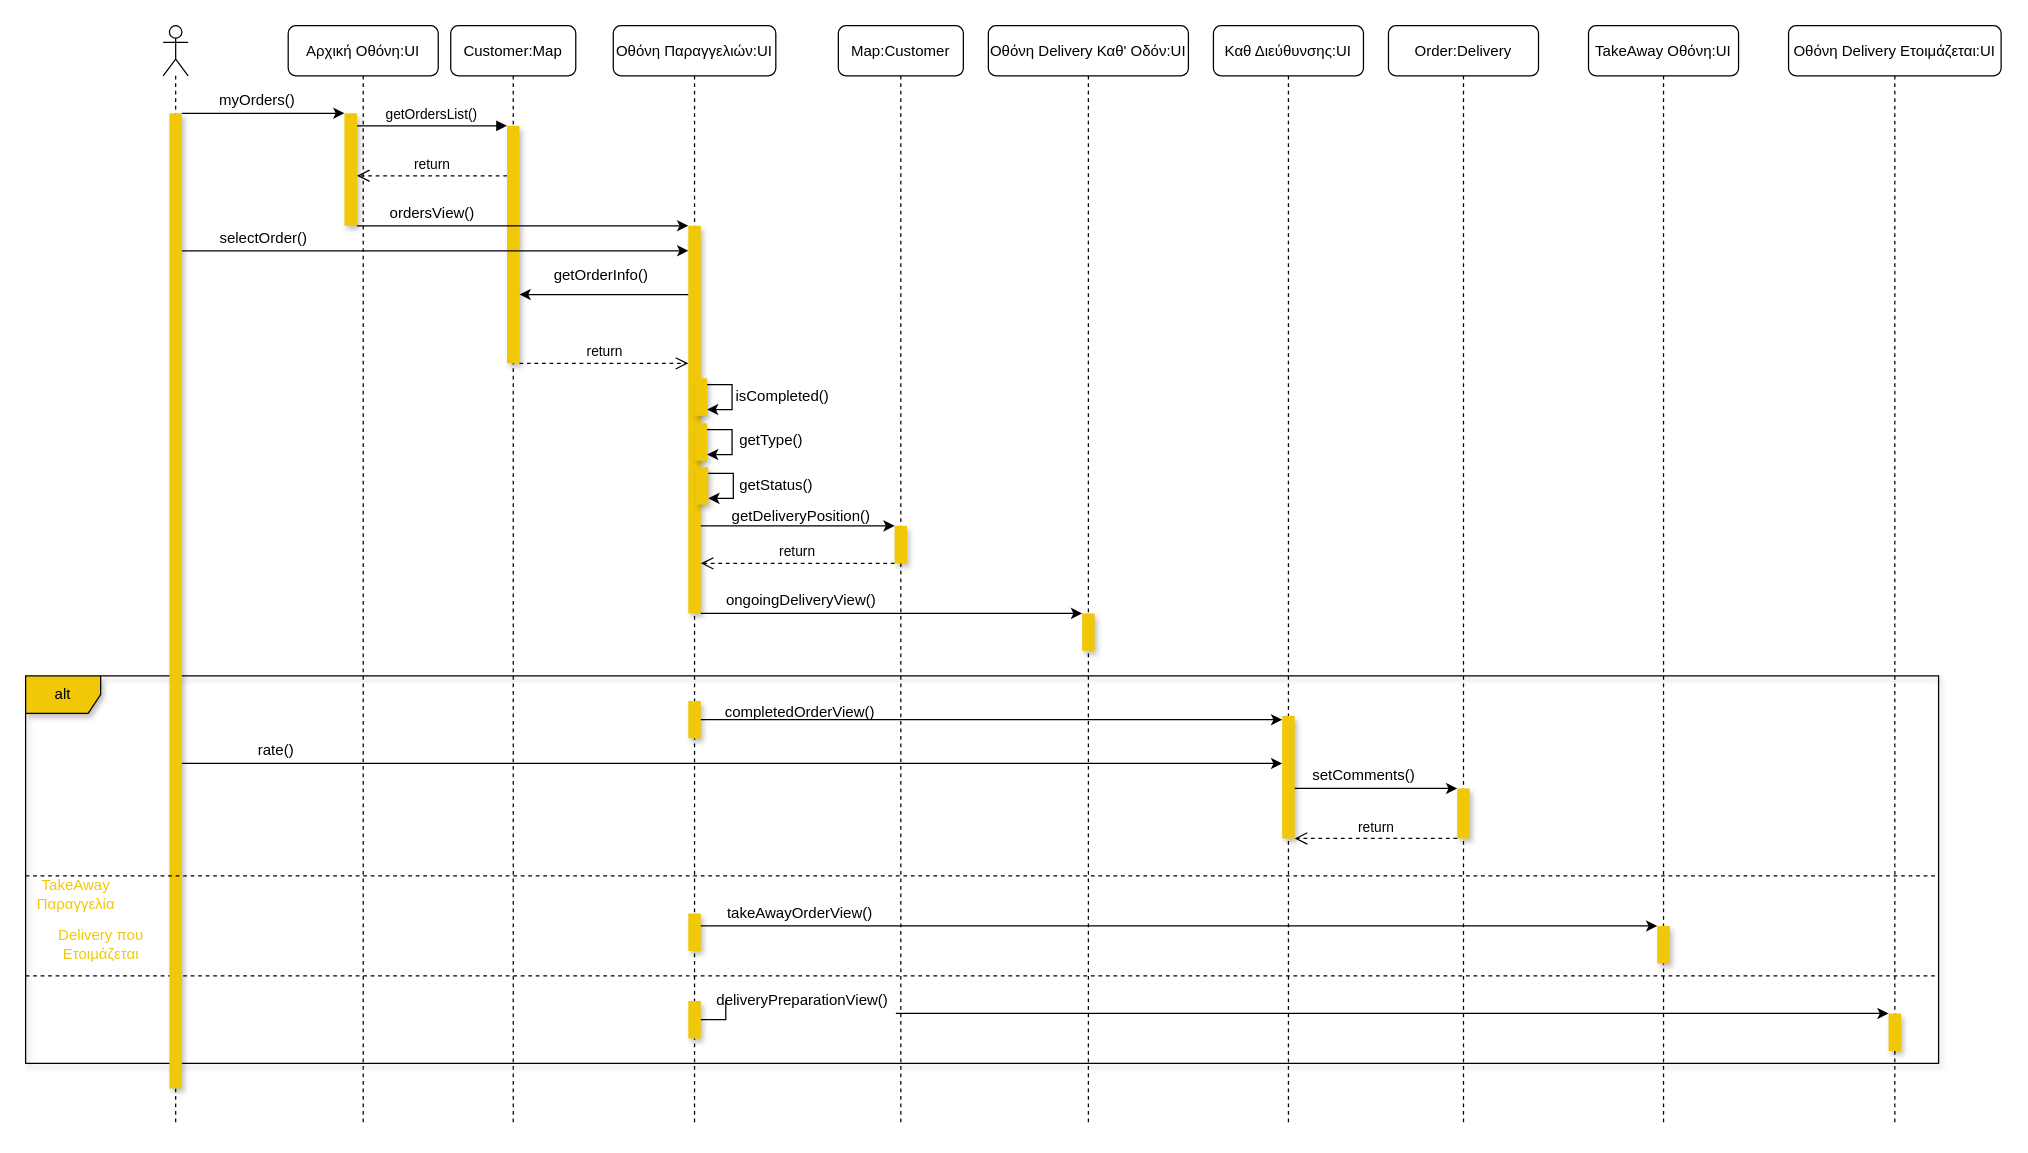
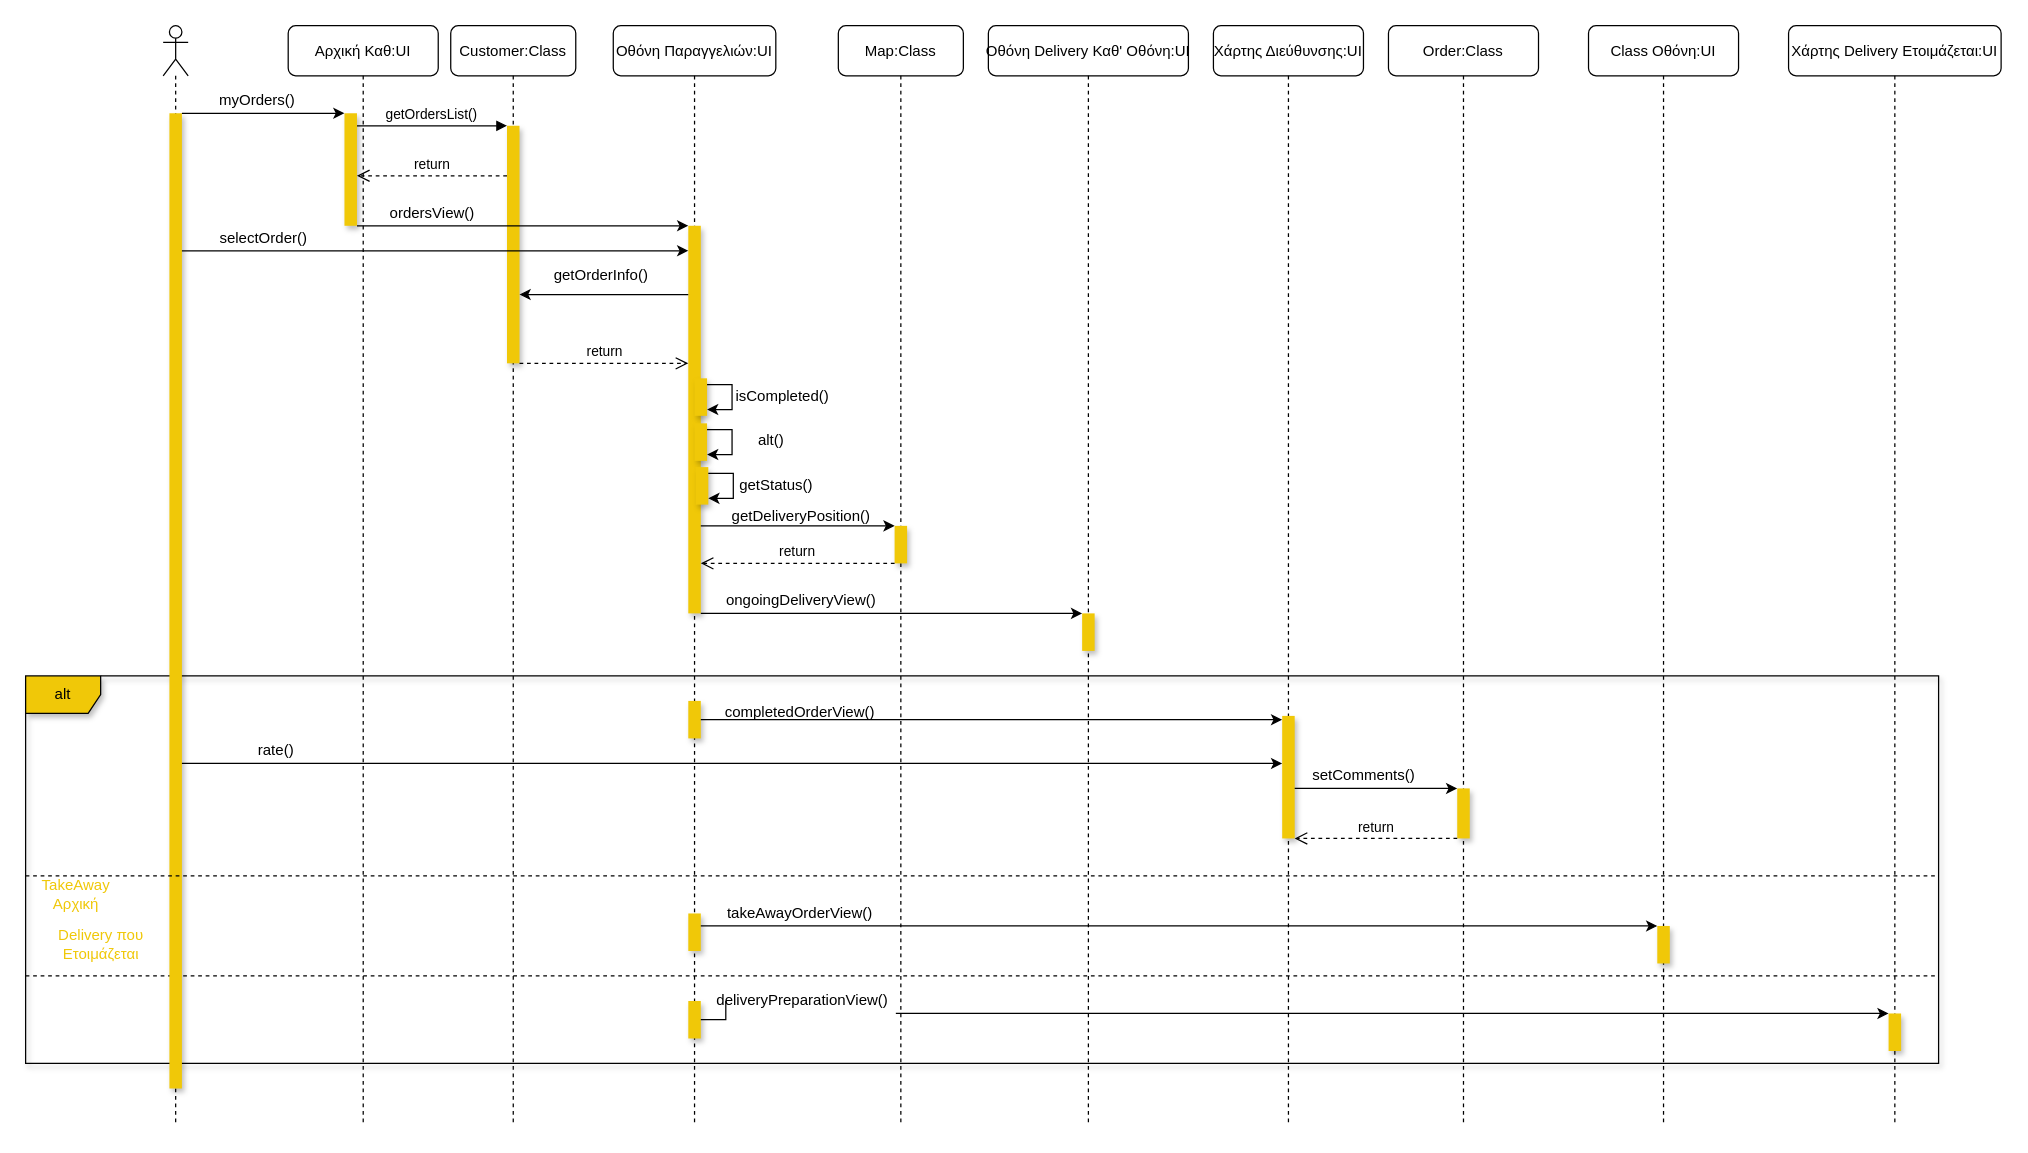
(363, 51) -> (363, 51)
(513, 51) -> (513, 51)
(900, 51) -> (900, 51)
(1088, 51) -> (1088, 51)
(1288, 51) -> (1288, 51)
(1463, 51) -> (1463, 51)
(1663, 51) -> (1663, 51)
(1894, 51) -> (1894, 51)
(771, 441) -> (771, 441)
(76, 894) -> (76, 894)
